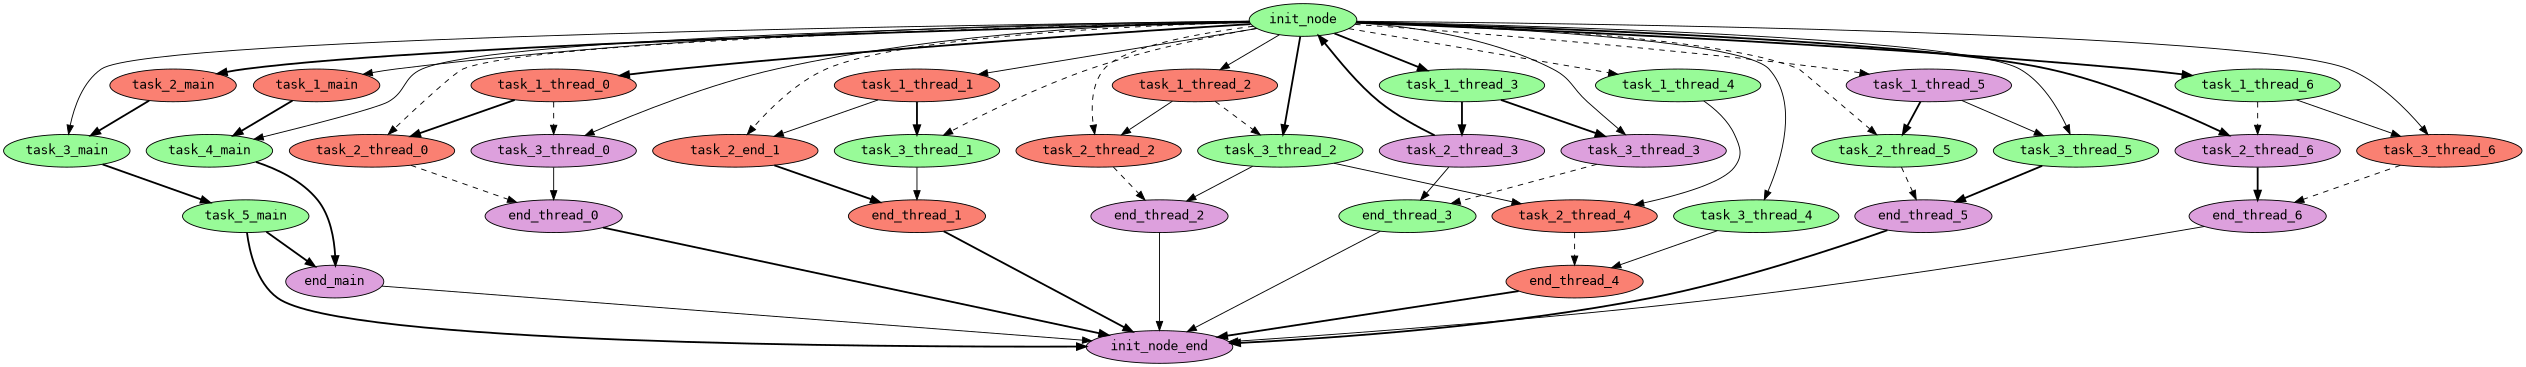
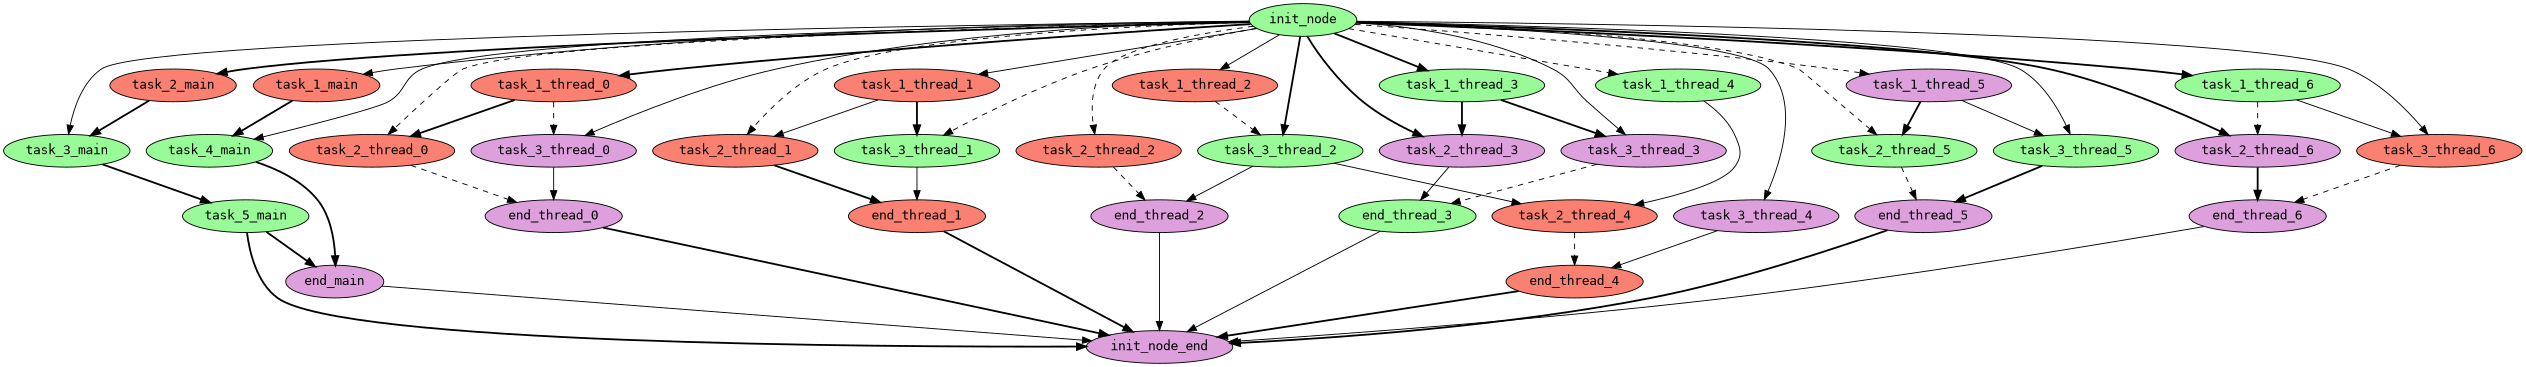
(1373, 97) -> (1353, 93)
(1151, 115) -> none
(735, 151) -> (735, 151)
(1756, 216) -> (1756, 216)
